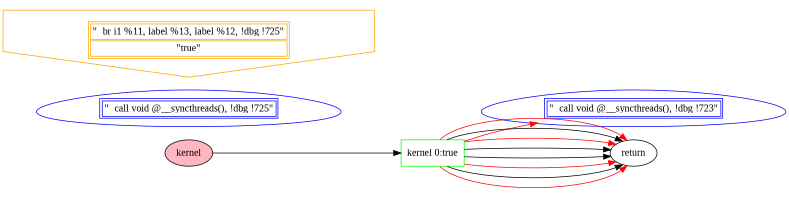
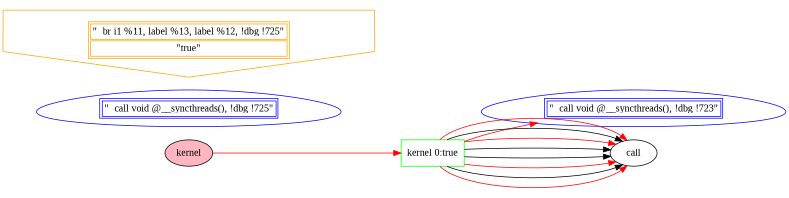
(303, 153) -> (303, 153)
(634, 153) -> (634, 153)
